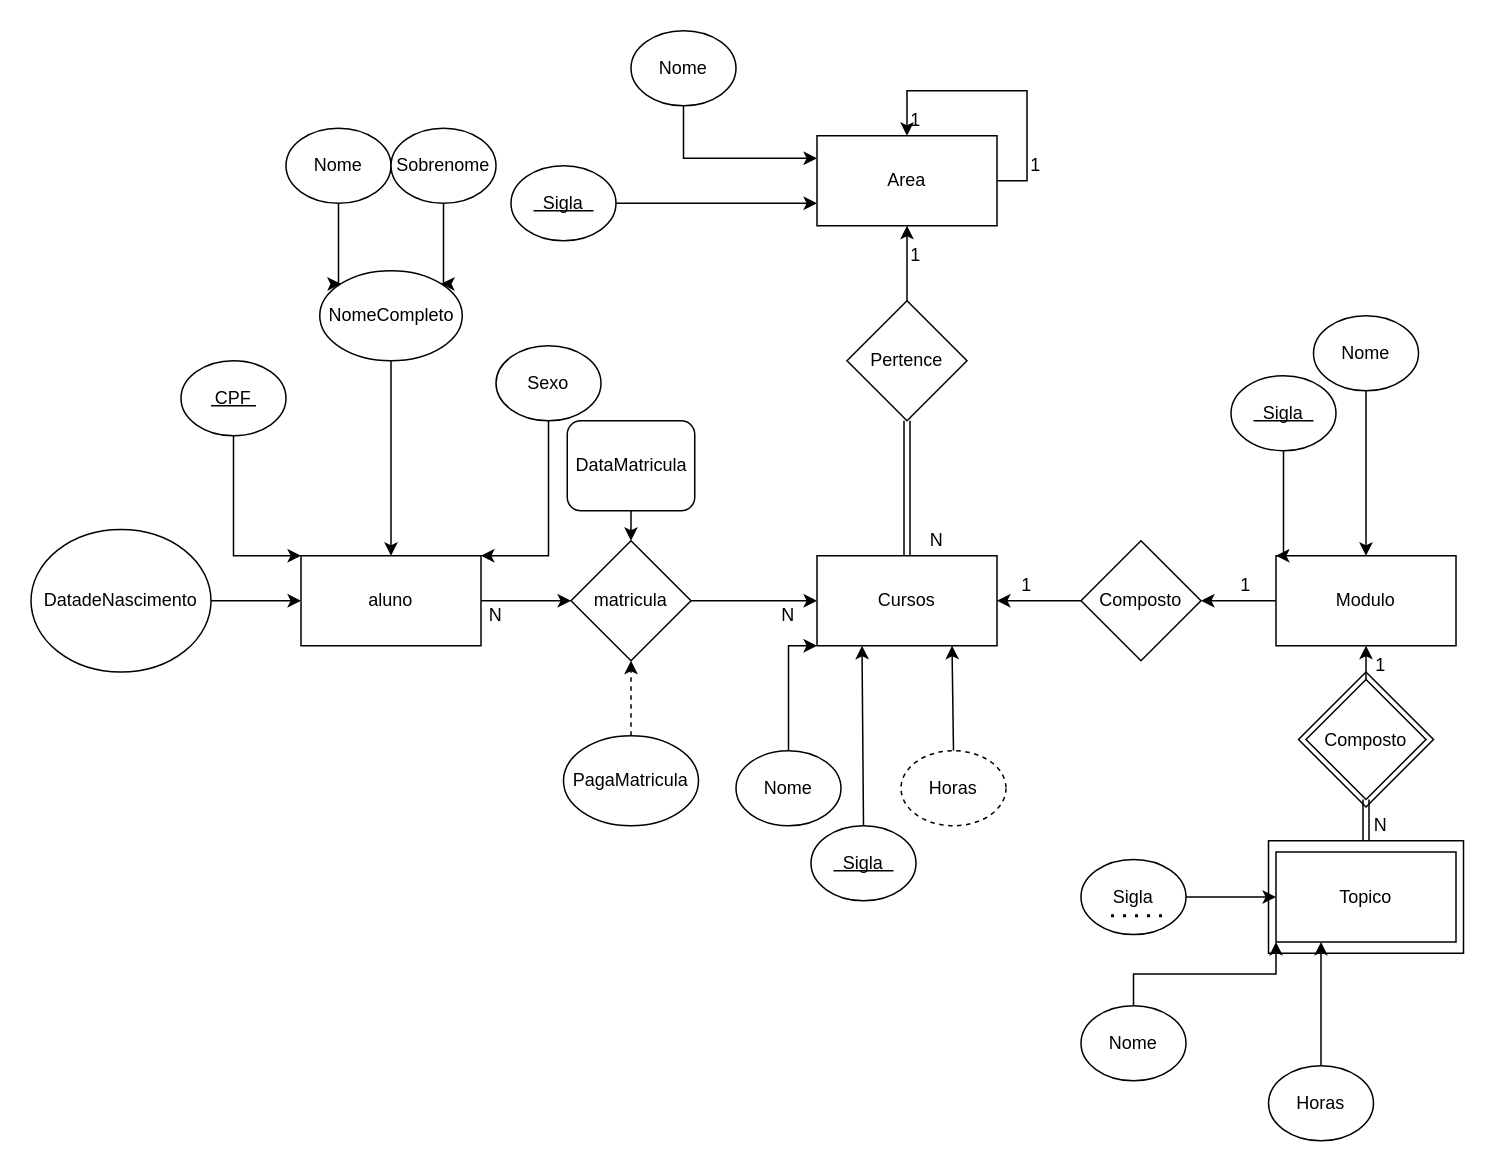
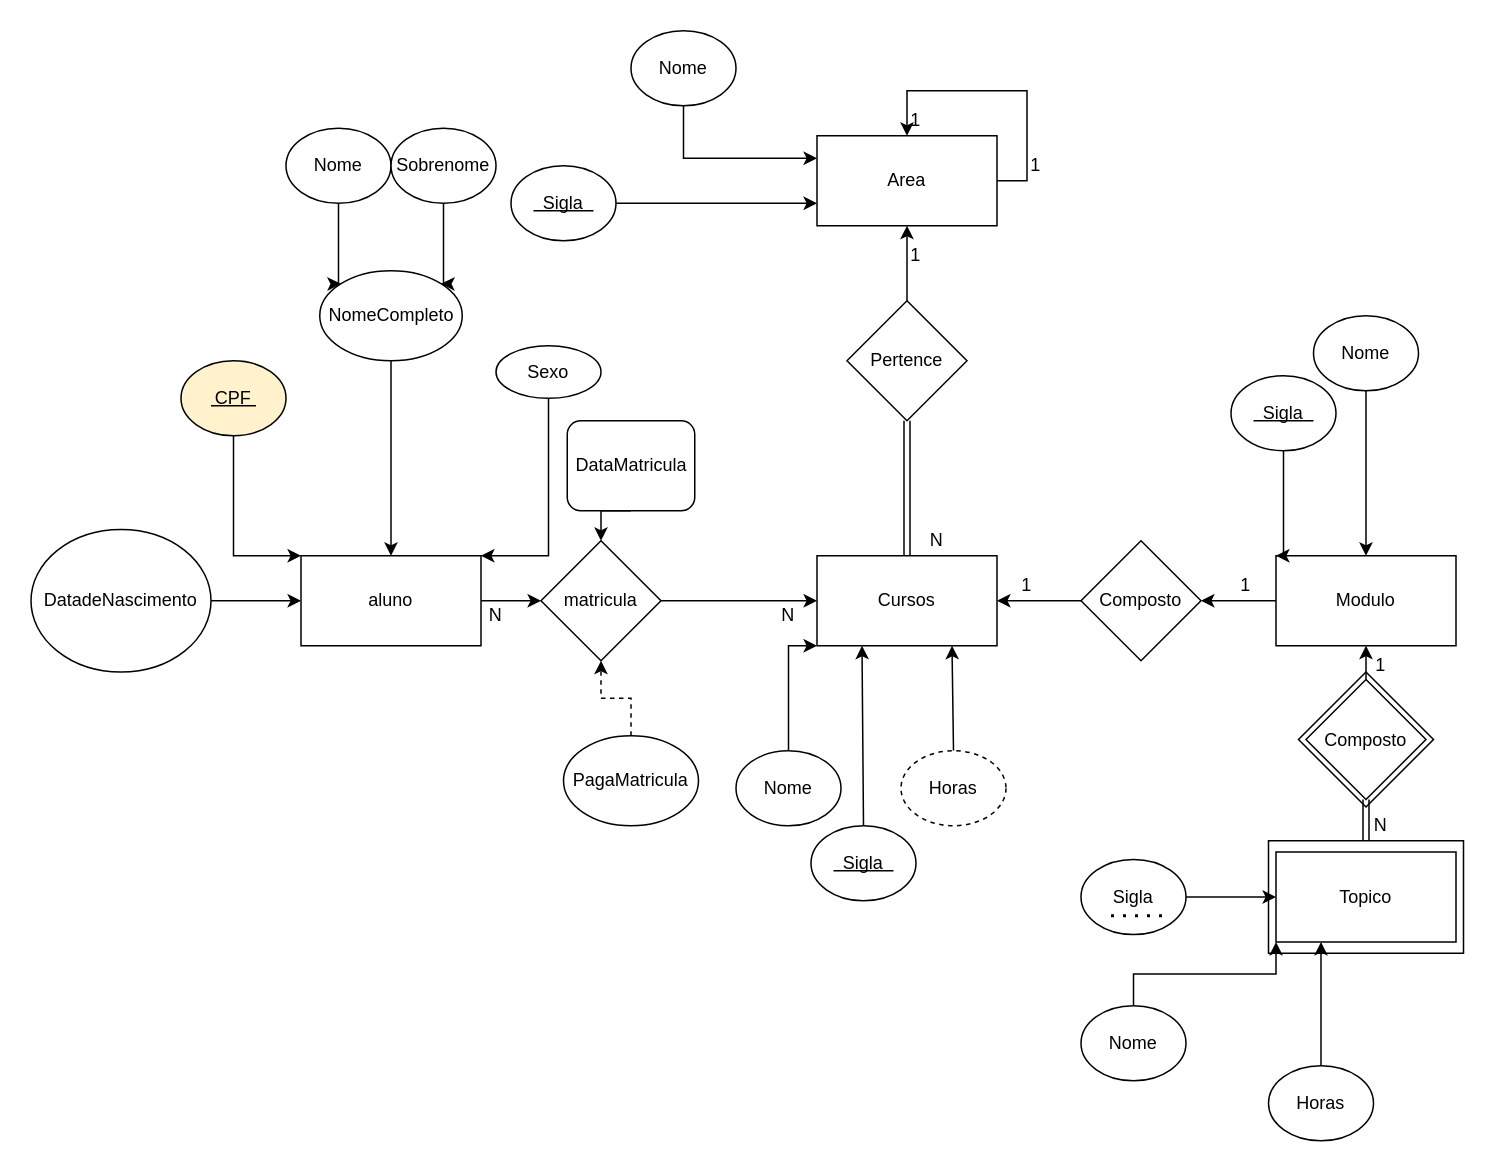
(548, 383) -> (548, 372)
(233, 398) -> (233, 398)
(631, 601) -> (601, 601)
